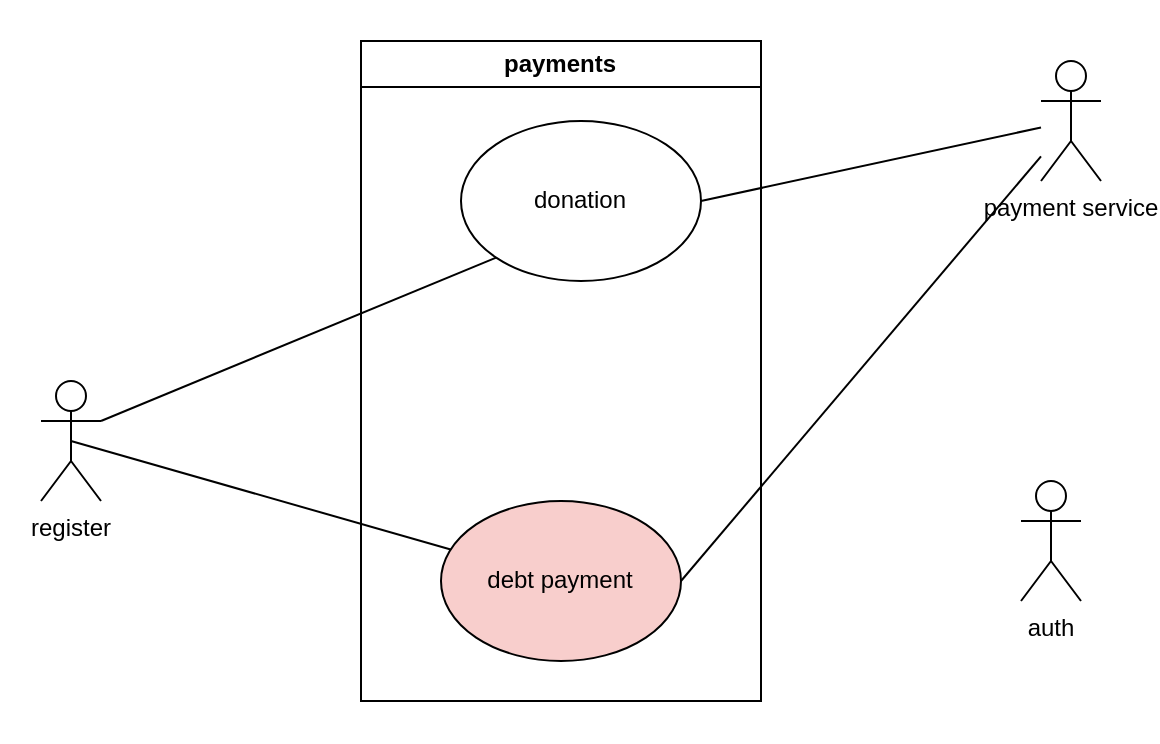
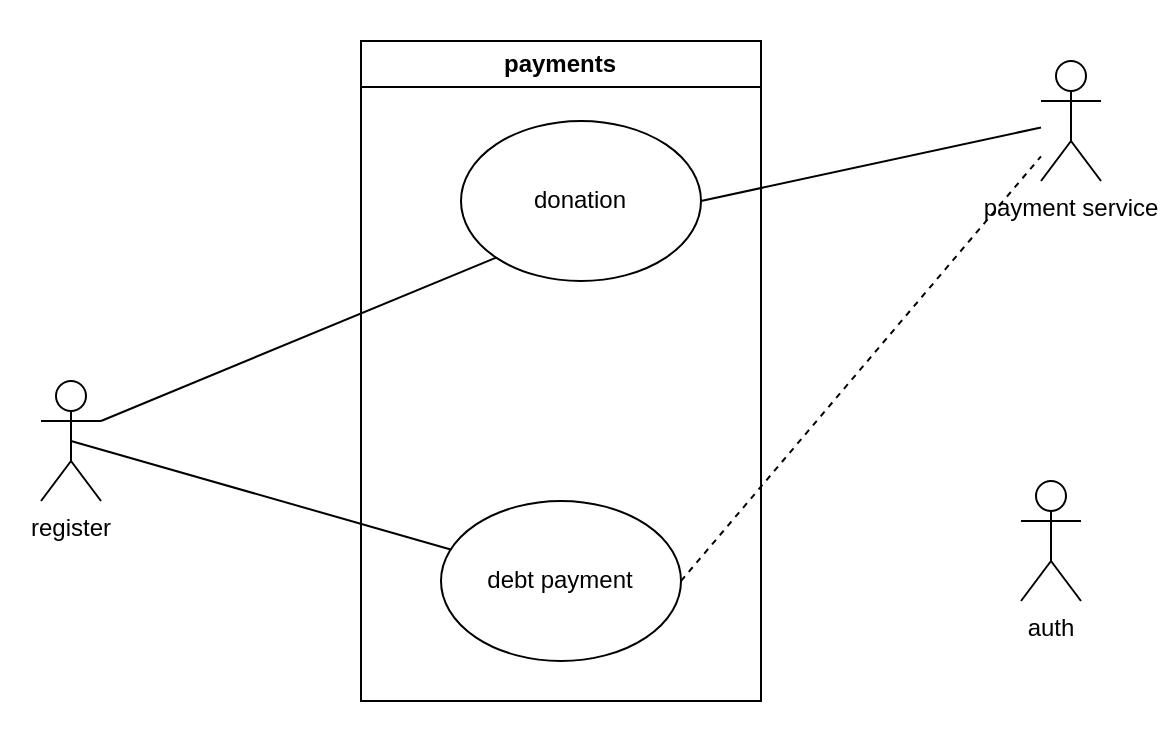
(902, 321) -> (902, 321)
(561, 581) -> (561, 581)
